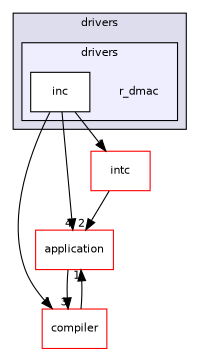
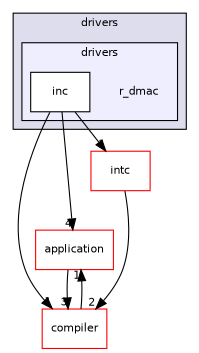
(100, 206) -> (128, 249)
